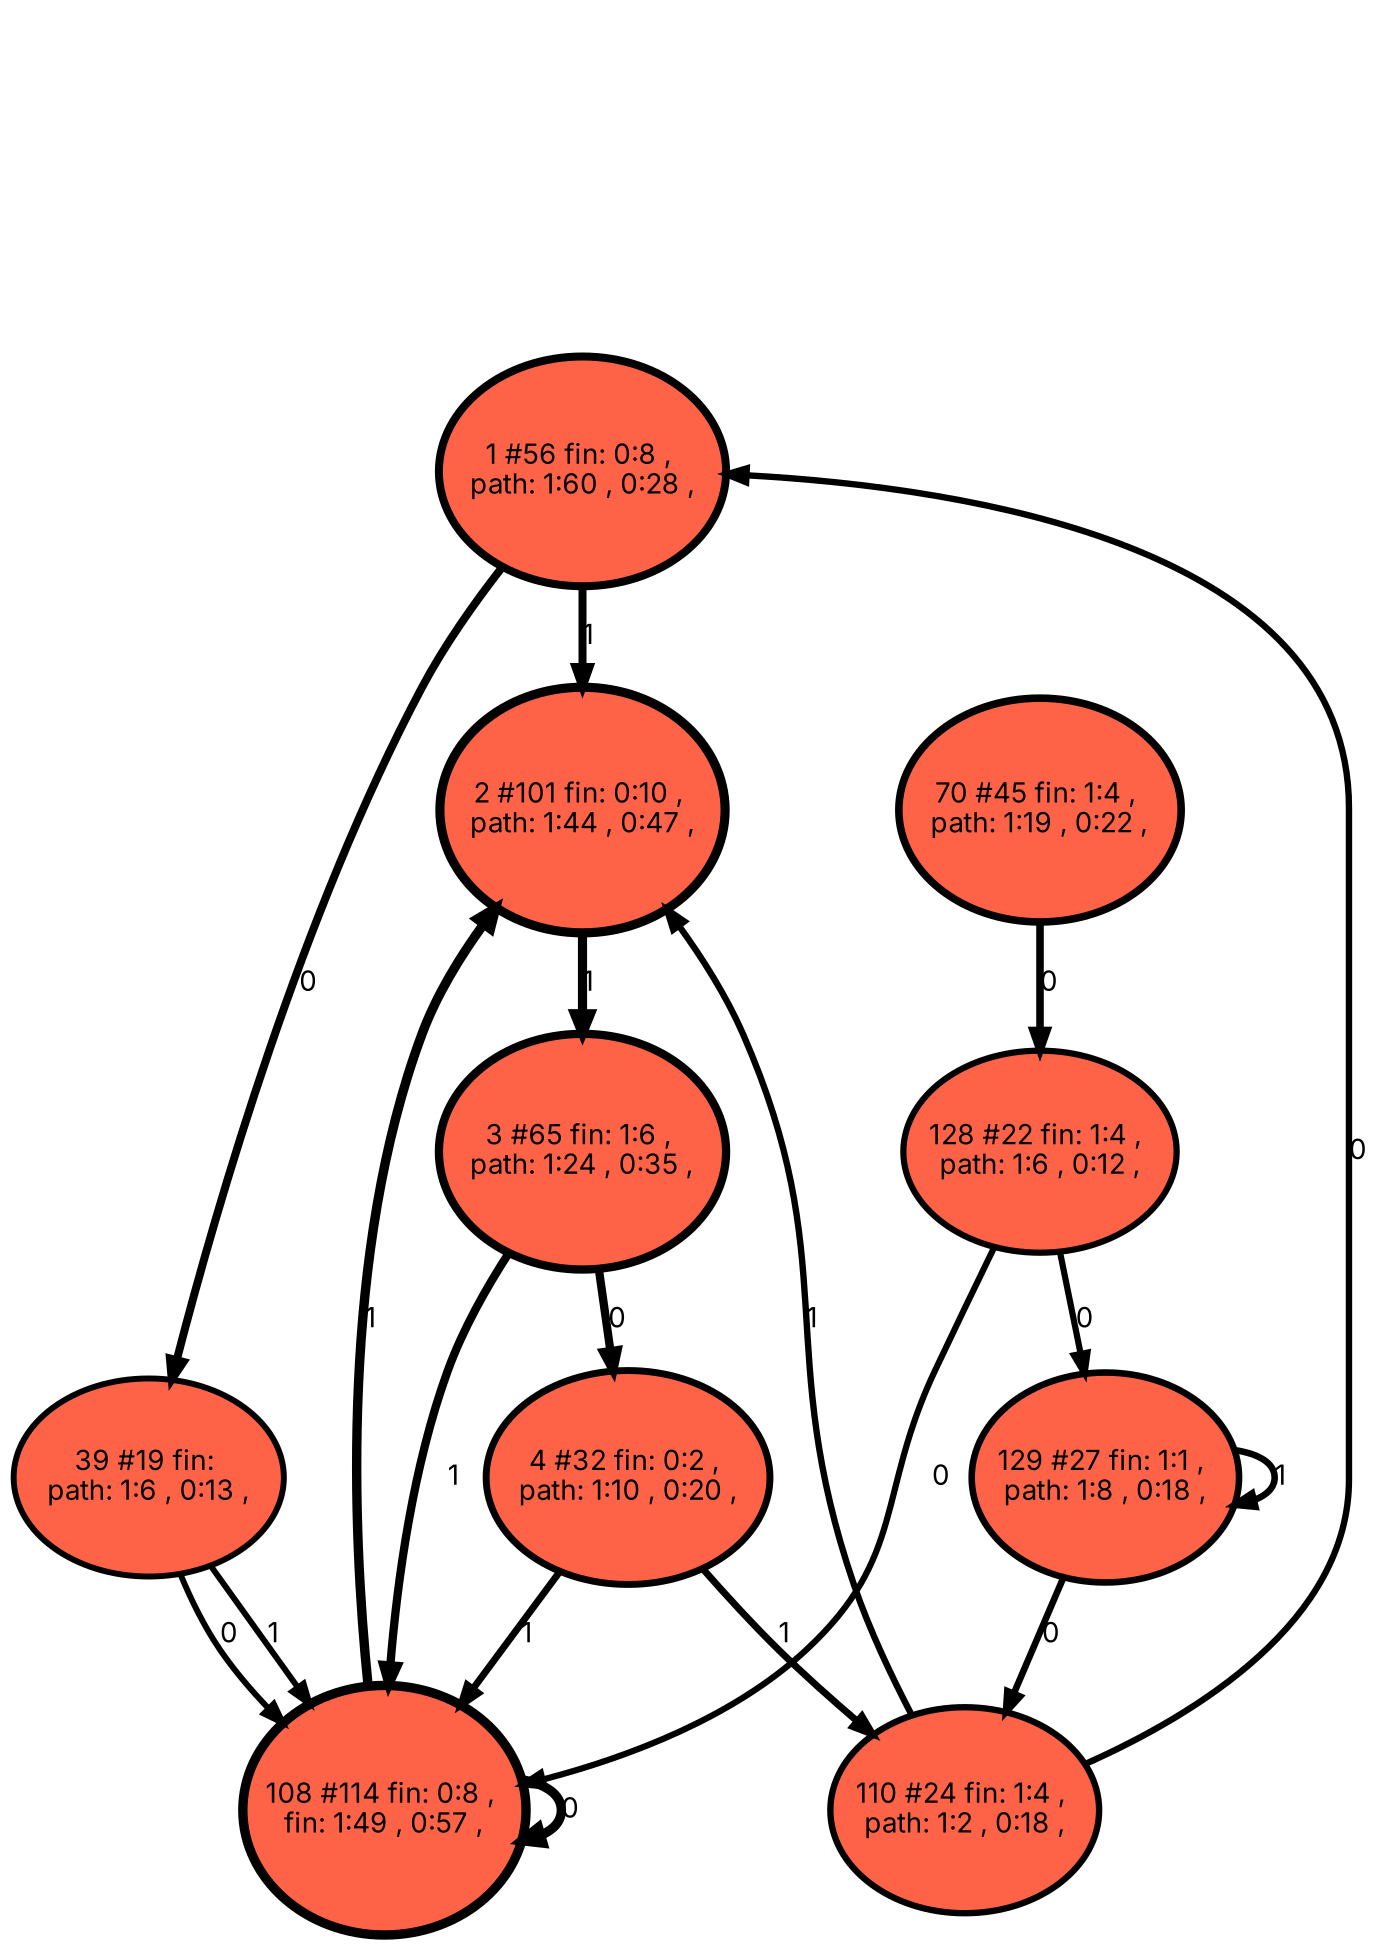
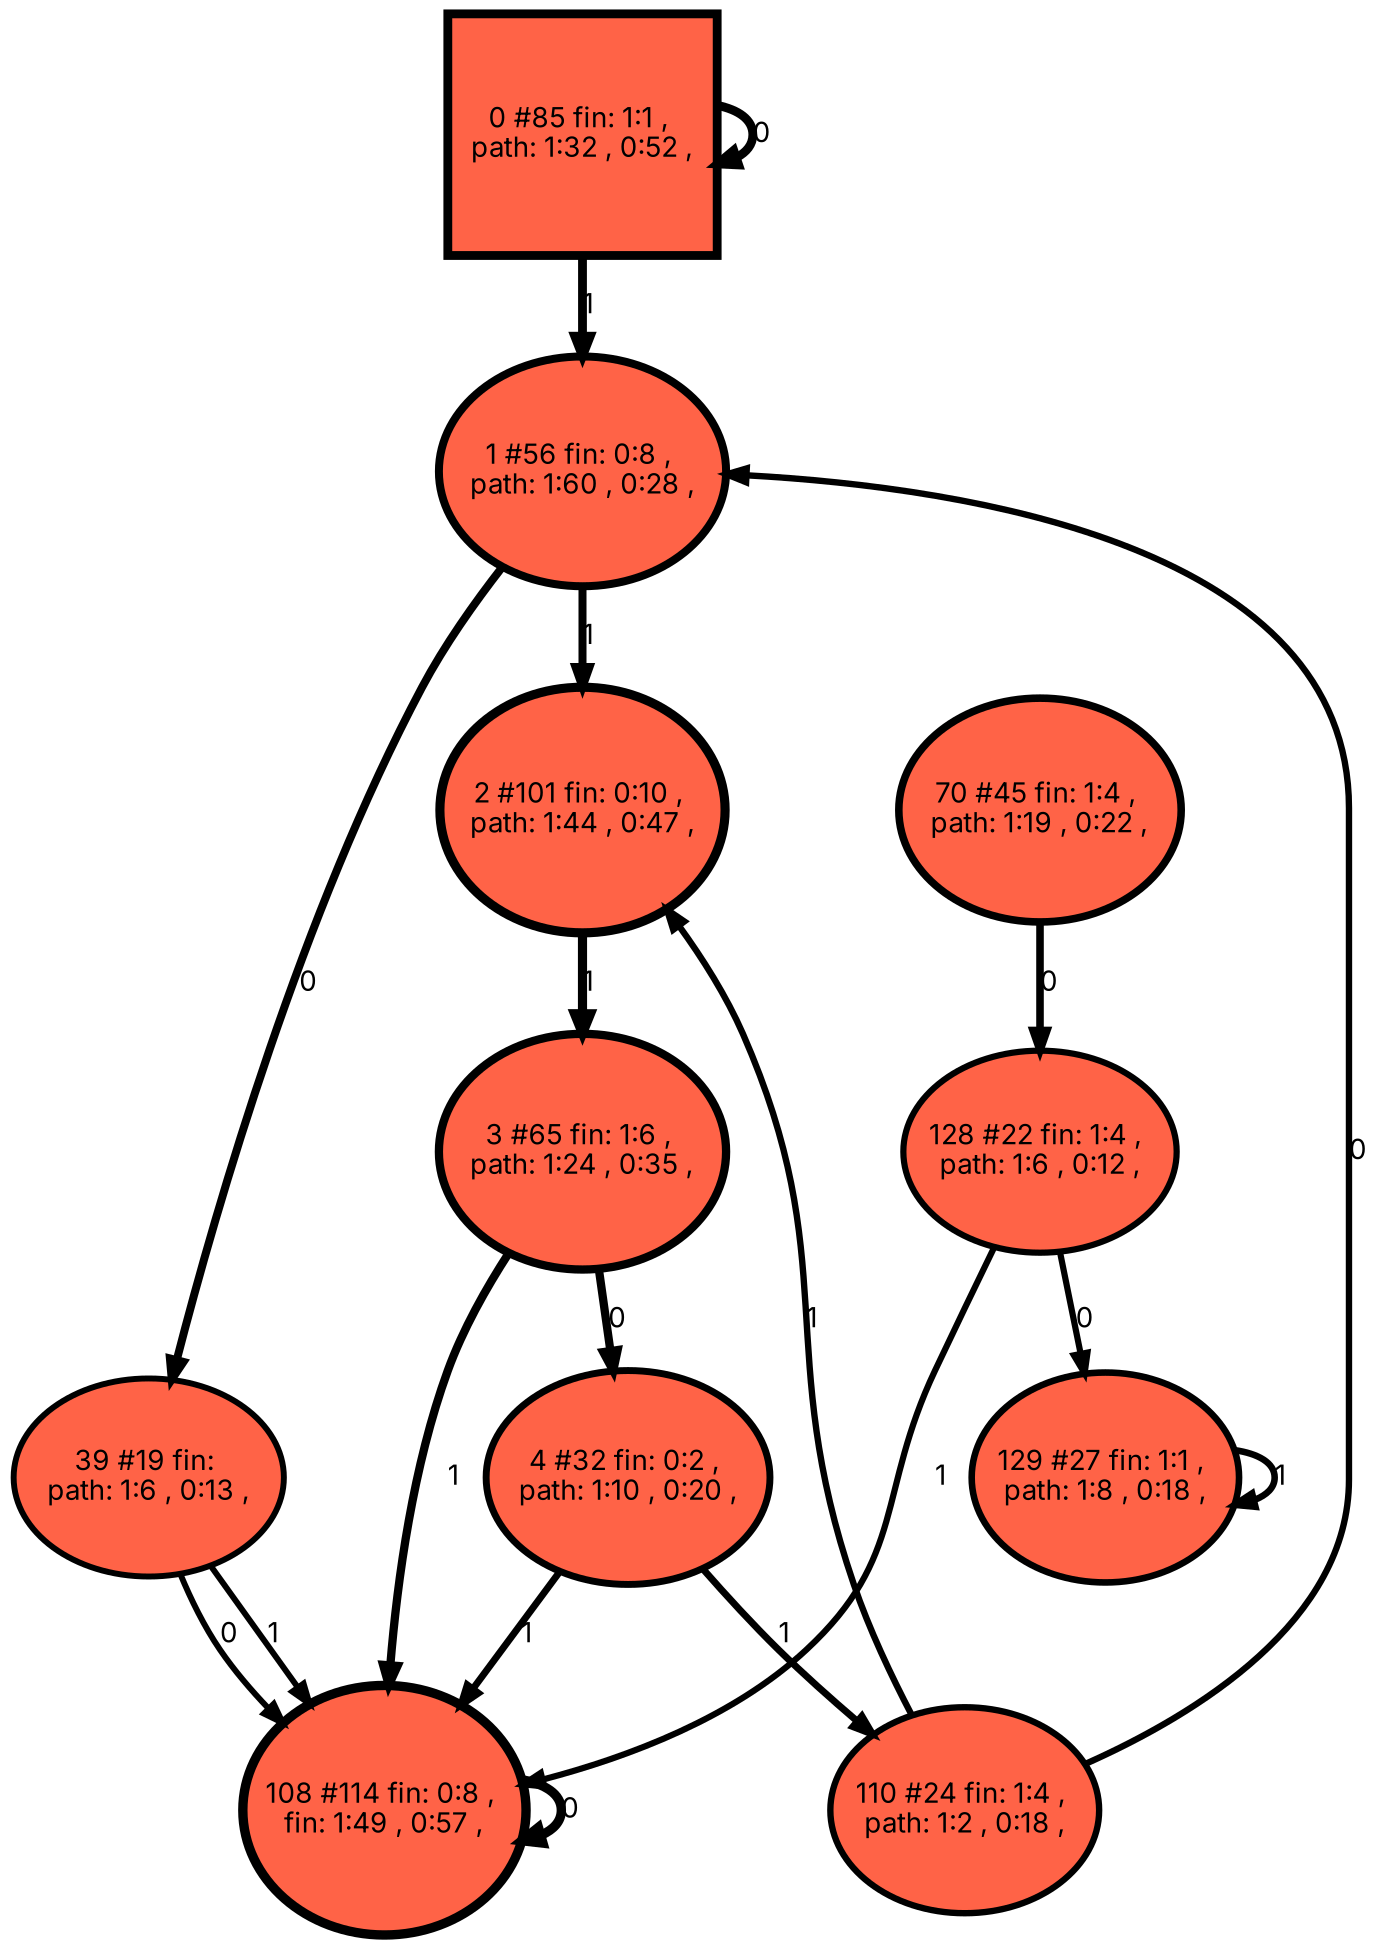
none -> (583, 135)
(365, 1293) -> none
(945, 1477) -> (945, 1477)
(1039, 1635) -> none
